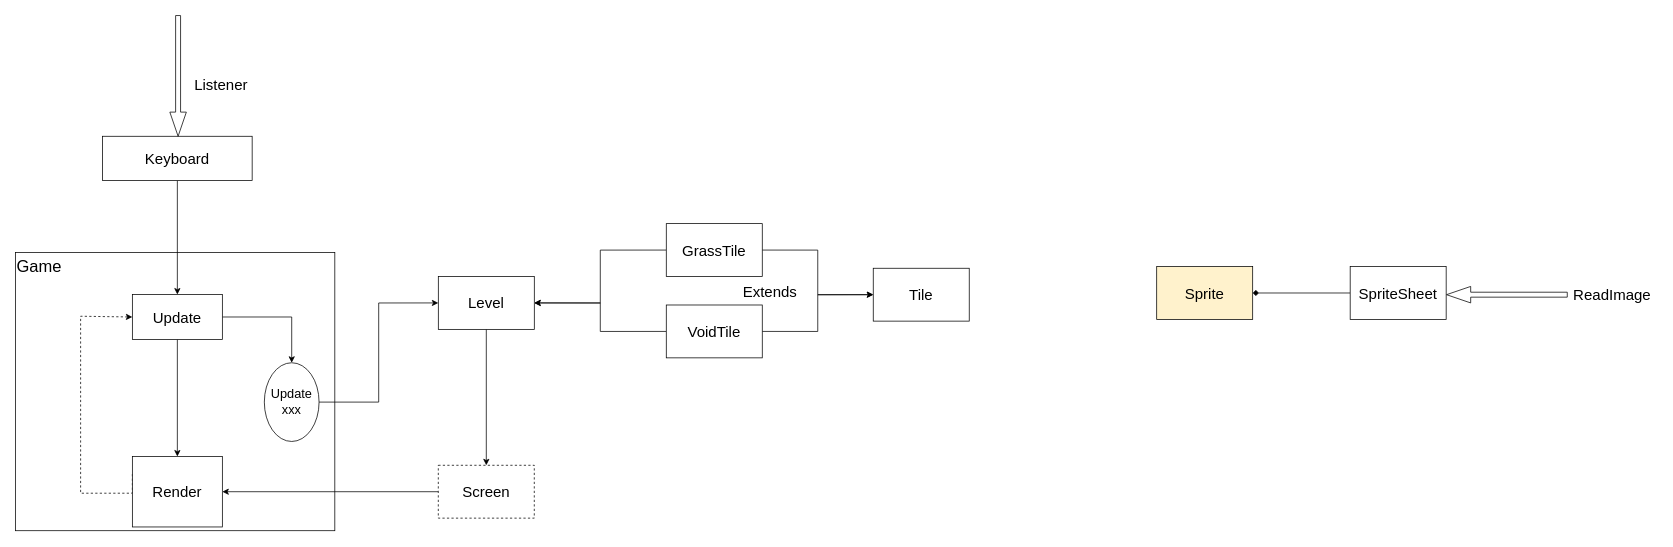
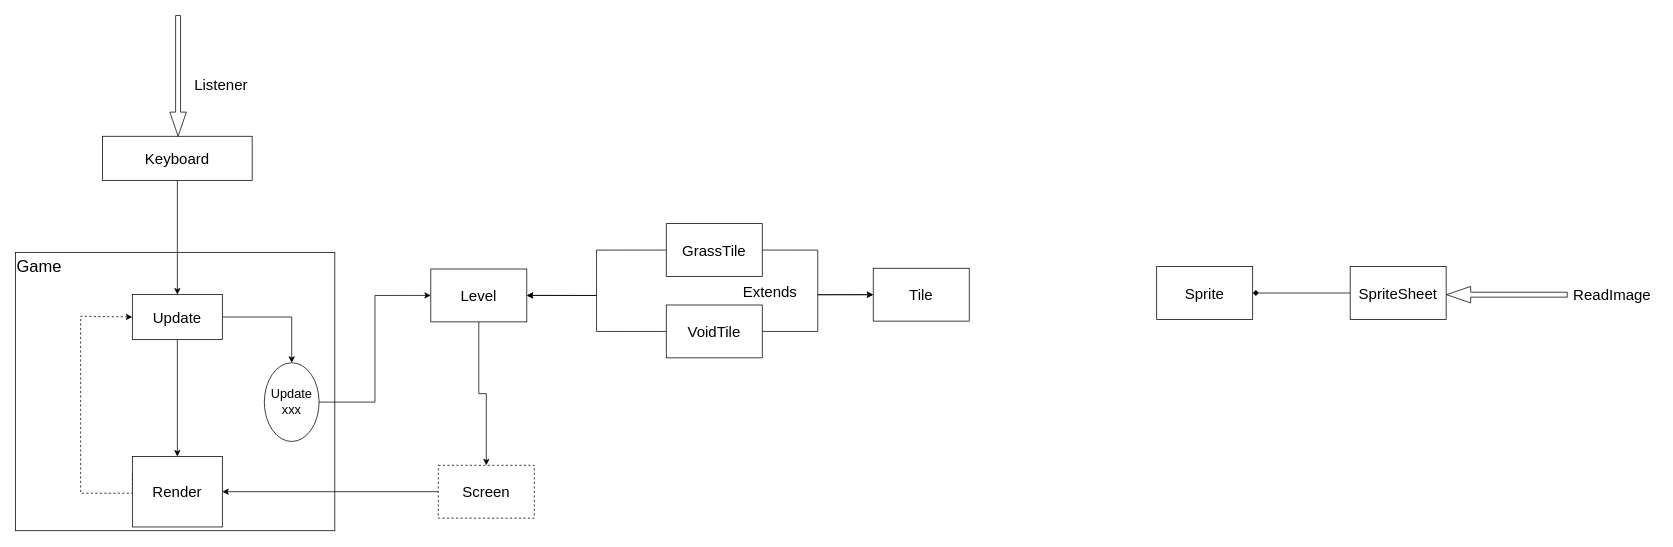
(1205, 293) -> (1205, 293)
(486, 303) -> (479, 295)
